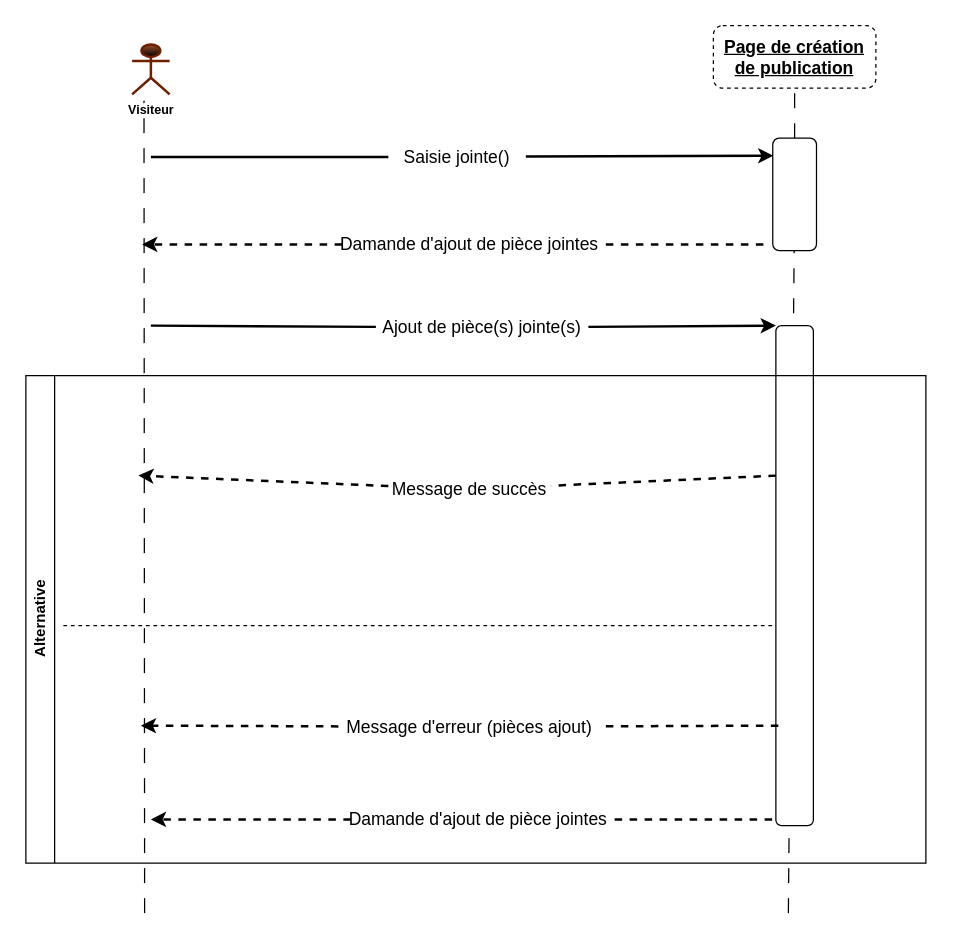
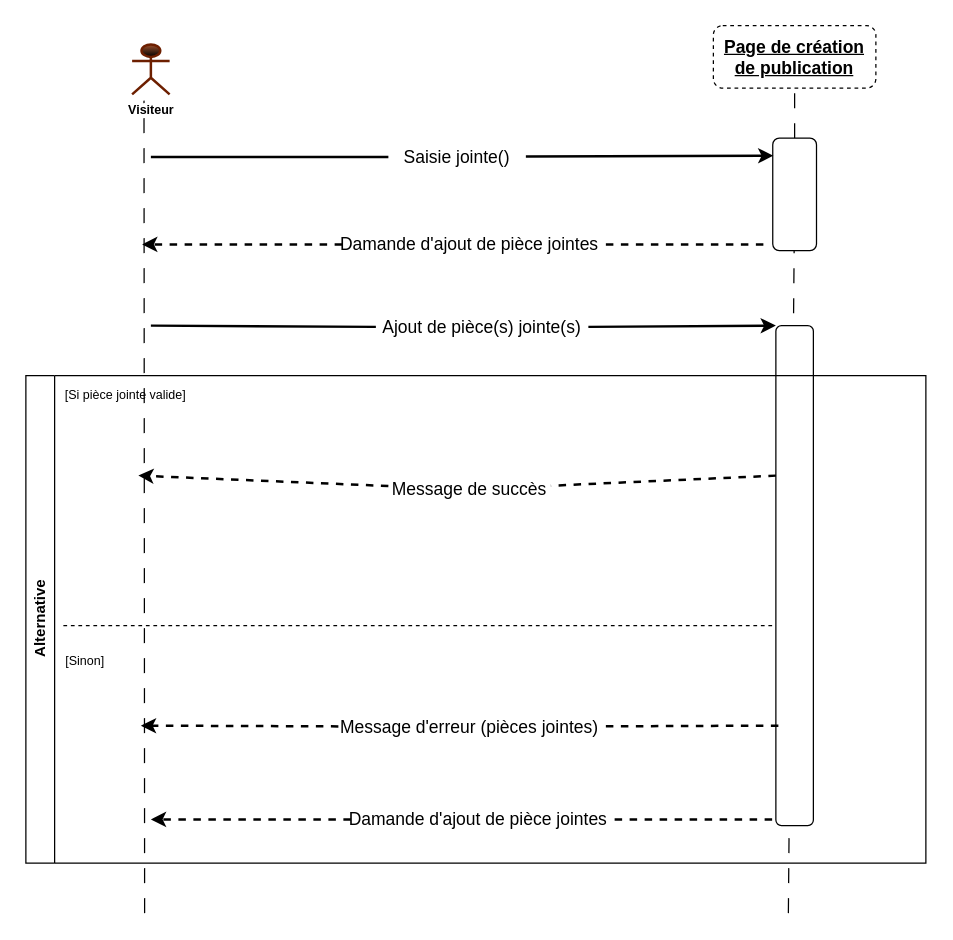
none -> (126, 394)
none -> (132, 661)
(469, 727) -> (469, 727)
